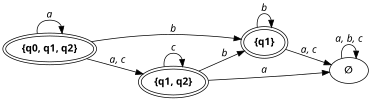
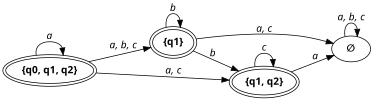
(173, 29) -> (123, 46)
(218, 62) -> (213, 60)
